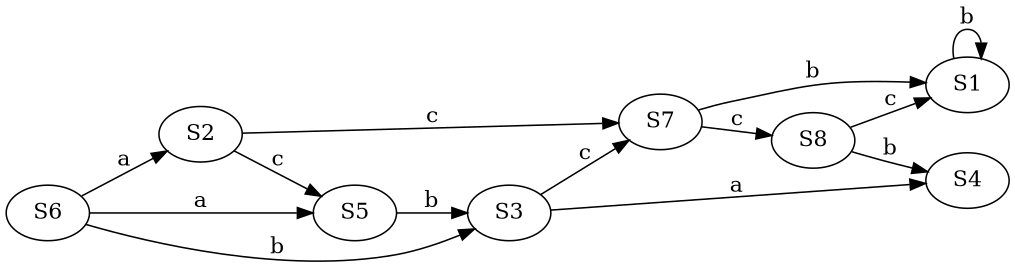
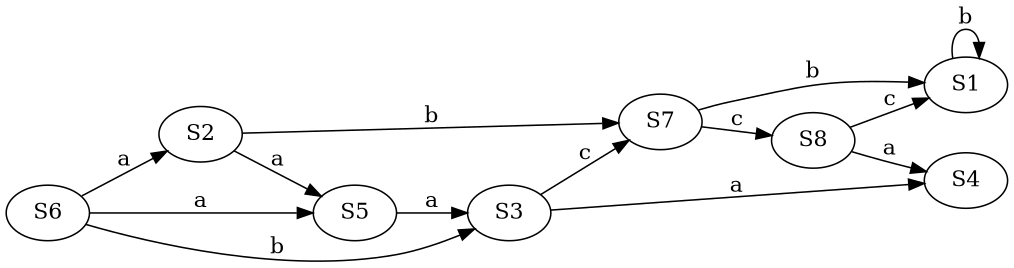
(432, 117) -> (432, 117)
(890, 149) -> (890, 149)
(278, 160) -> (278, 160)
(432, 201) -> (432, 201)
